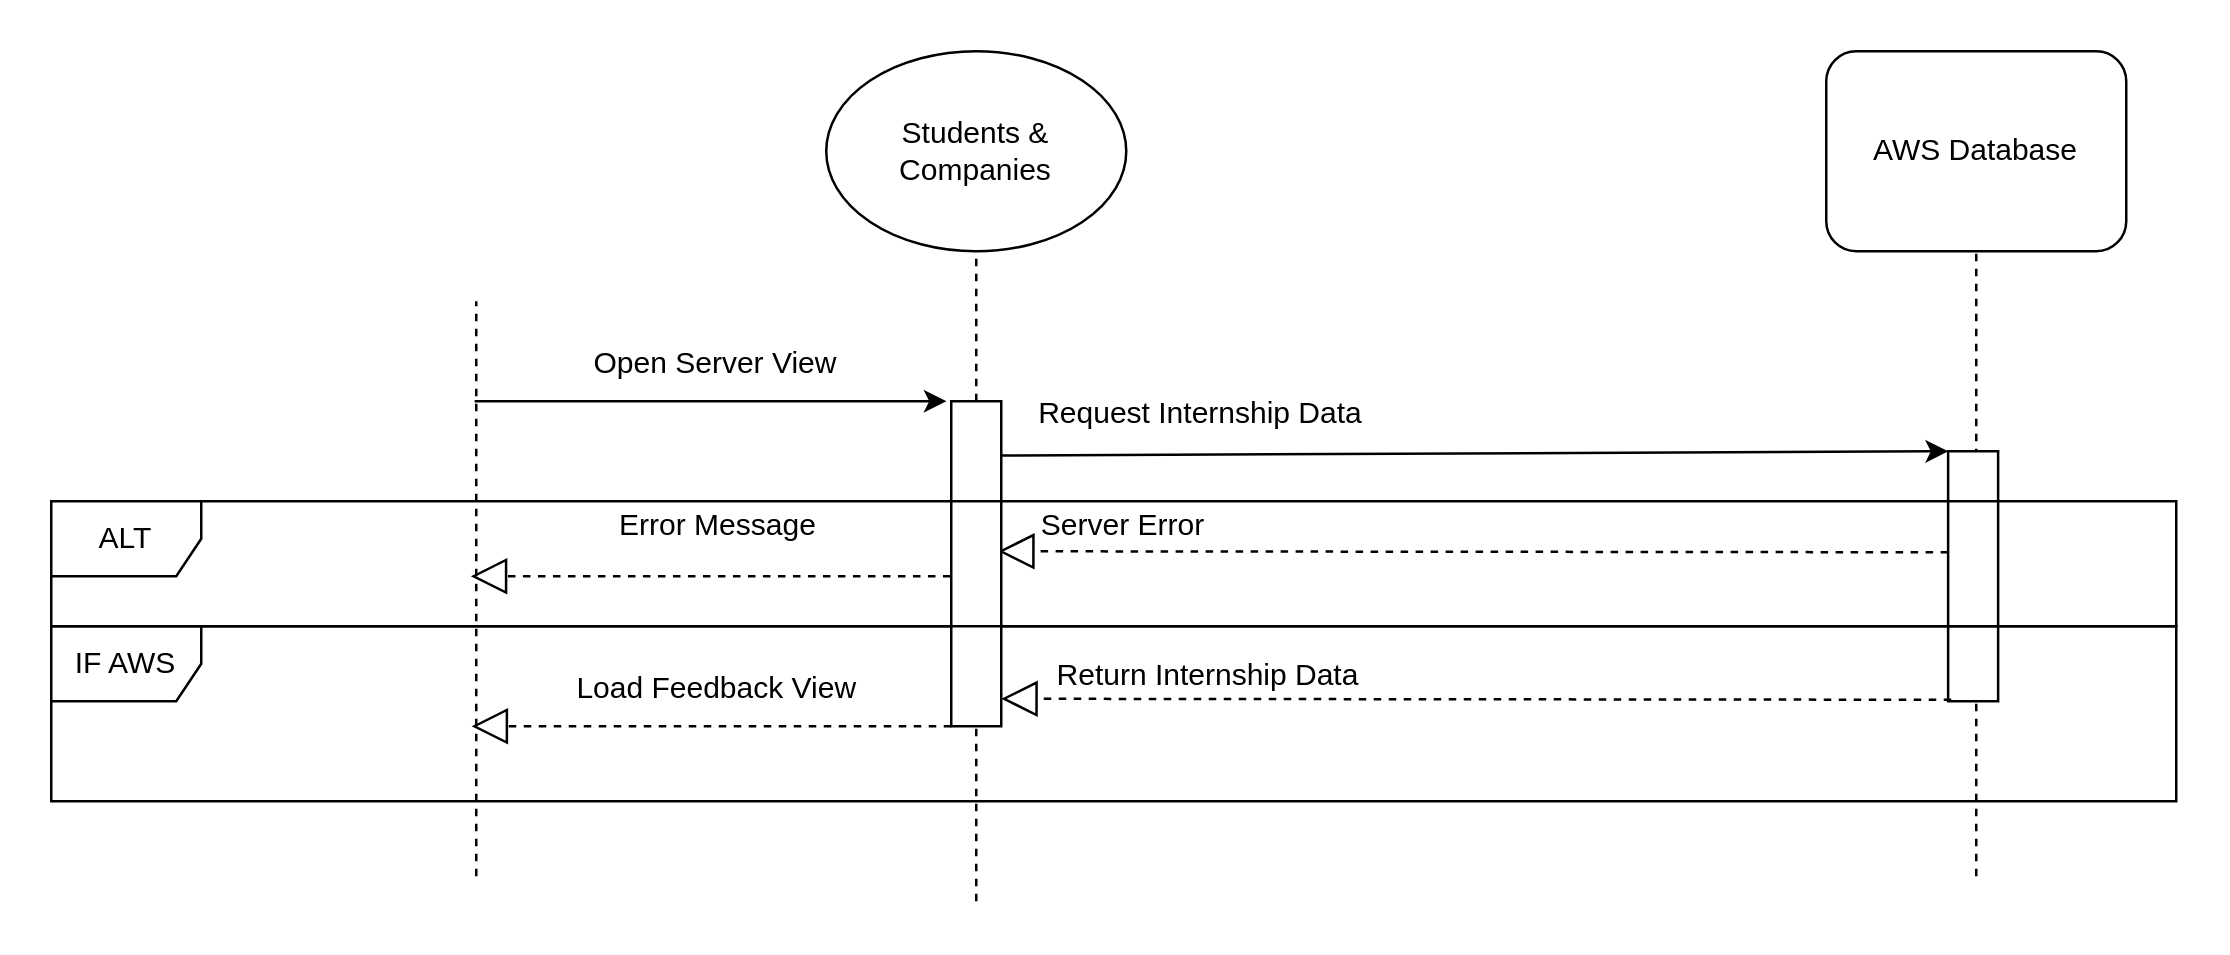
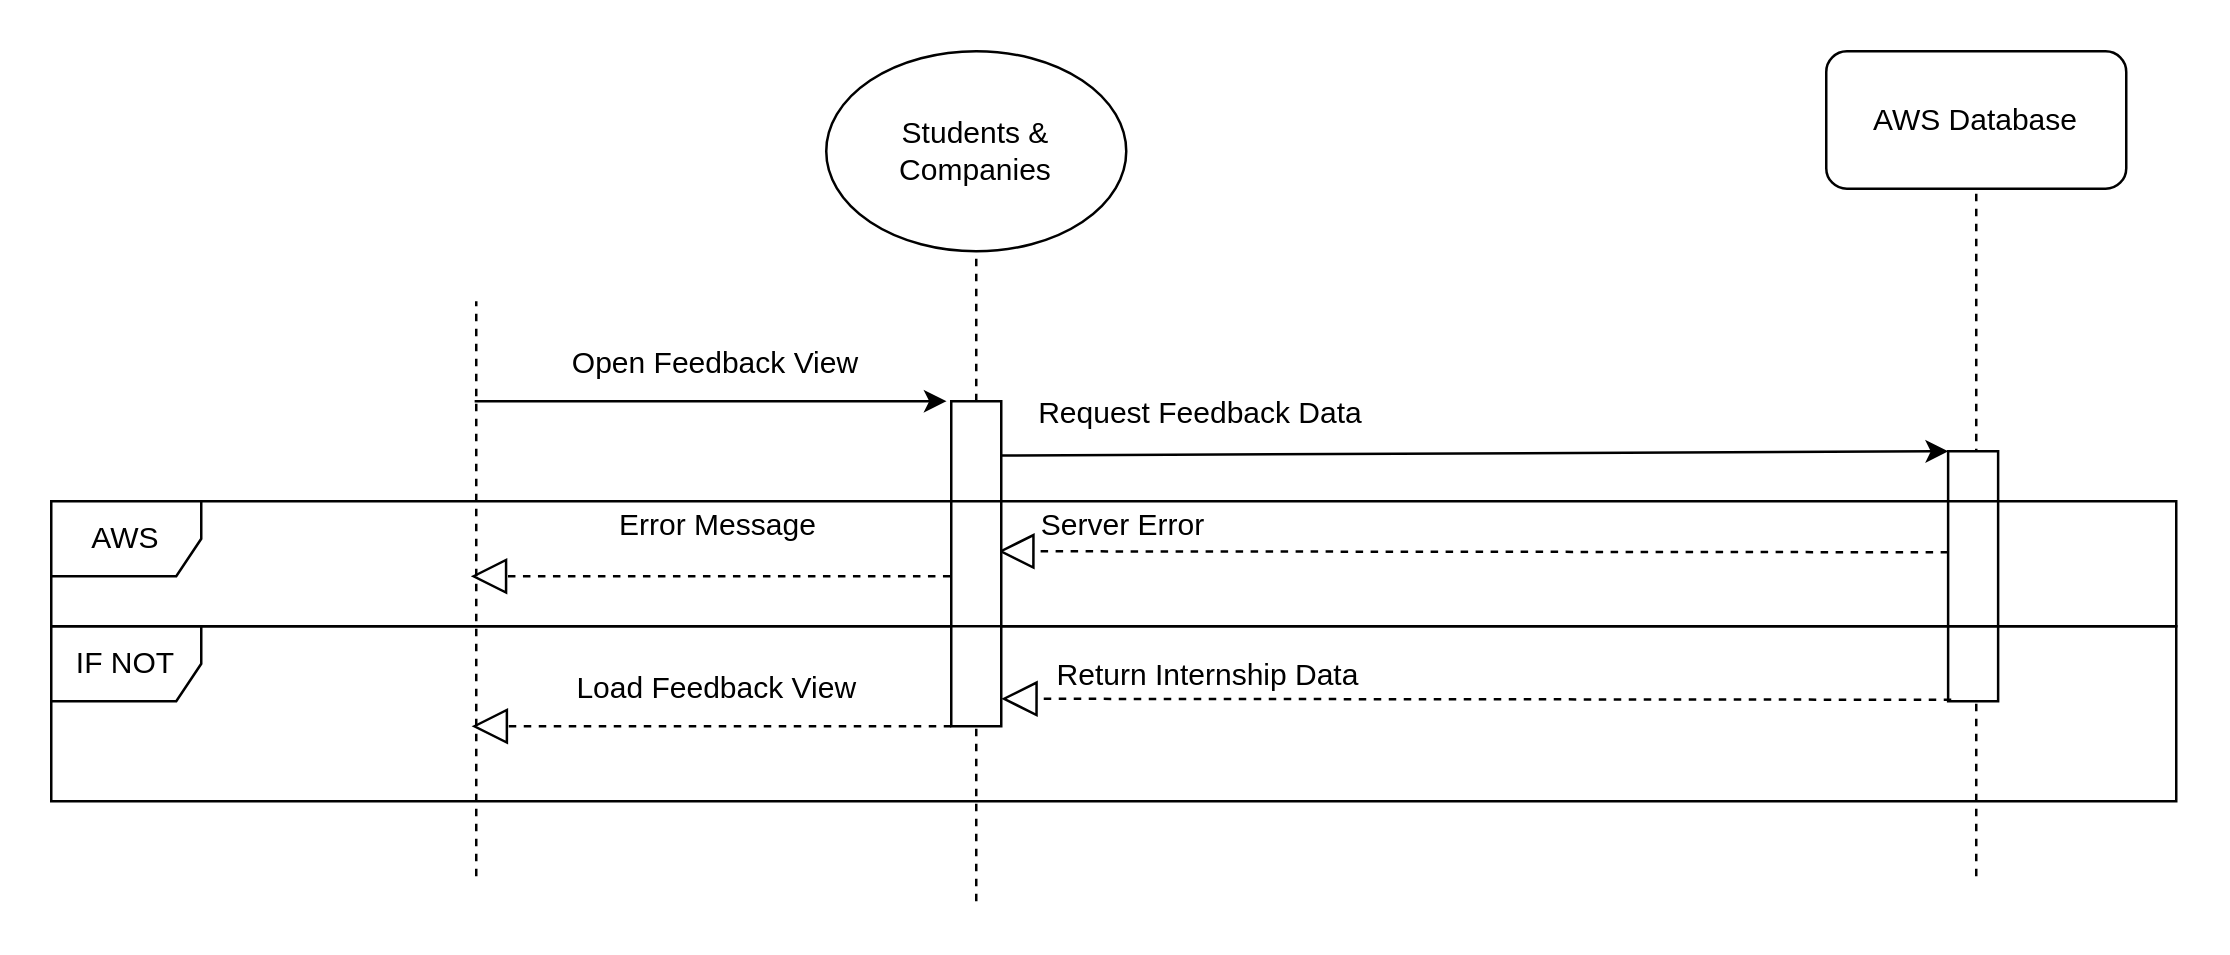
(1976, 151) -> (1976, 120)
(716, 364) -> (716, 364)
(1201, 414) -> (1201, 414)
(126, 539) -> (126, 539)
(126, 664) -> (126, 664)
